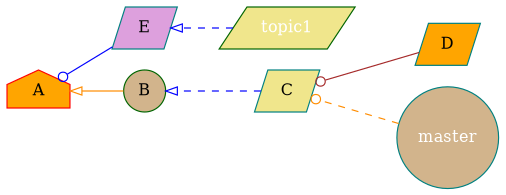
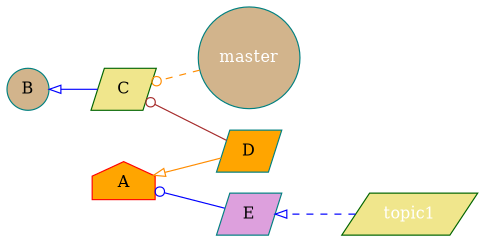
(103, 91) -> (193, 165)
(145, 91) -> (28, 89)
(219, 91) -> (79, 89)
(287, 91) -> (124, 89)
